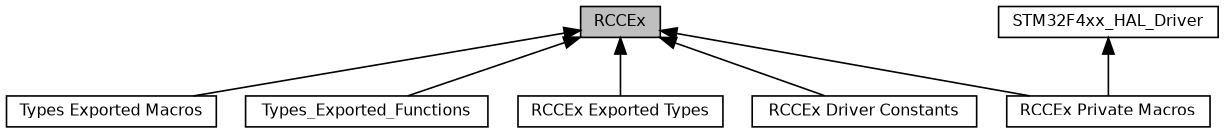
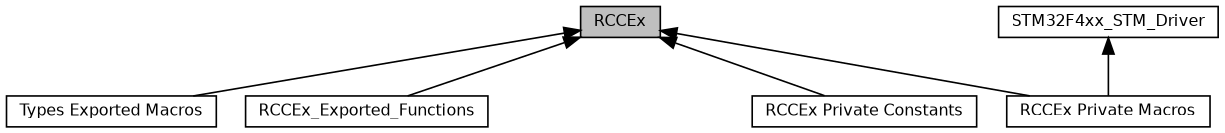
(1108, 22) -> (1108, 22)
(367, 111) -> (367, 111)
(620, 111) -> none
(864, 111) -> (864, 111)
